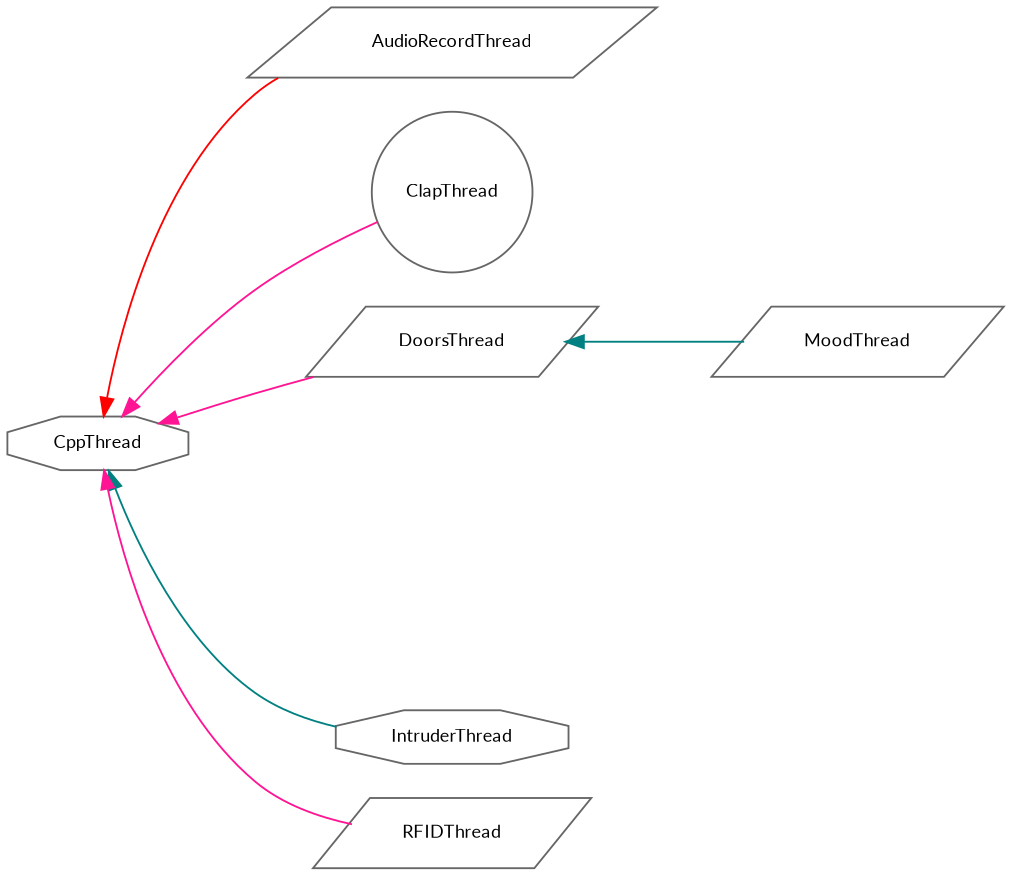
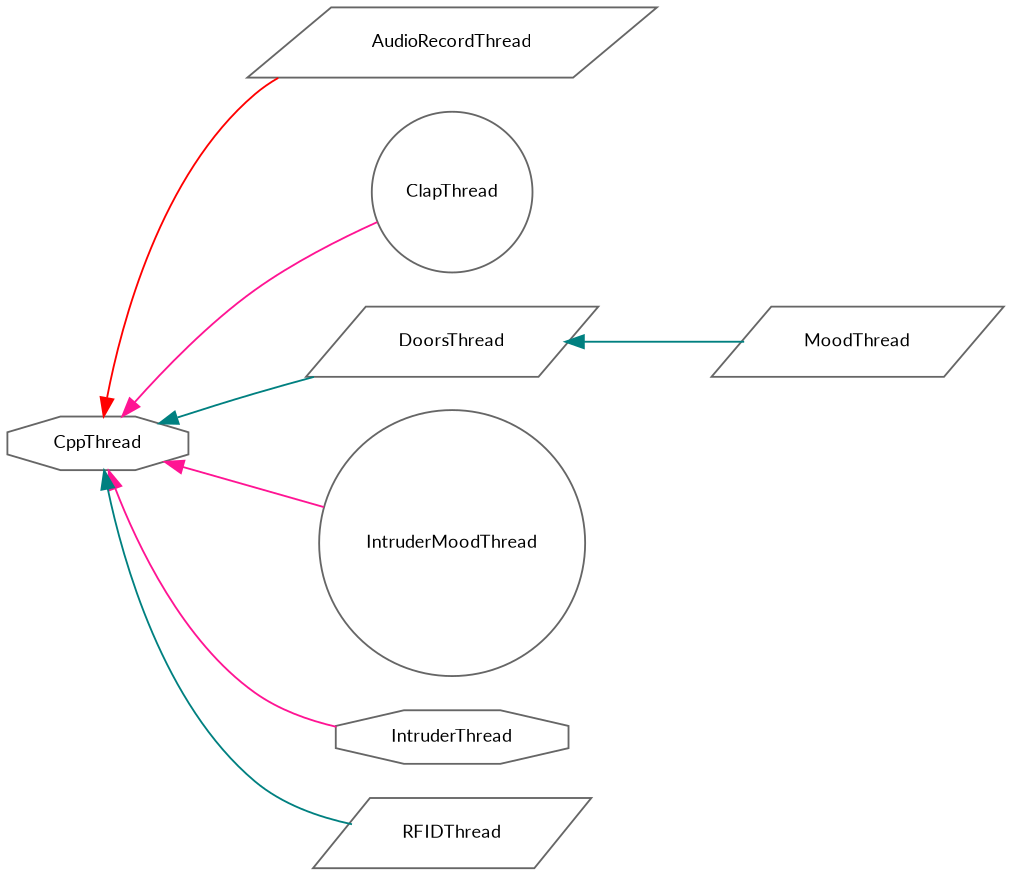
(245, 396) -> (245, 396)
none -> (452, 543)
(197, 636) -> (197, 636)
(184, 694) -> (184, 694)
